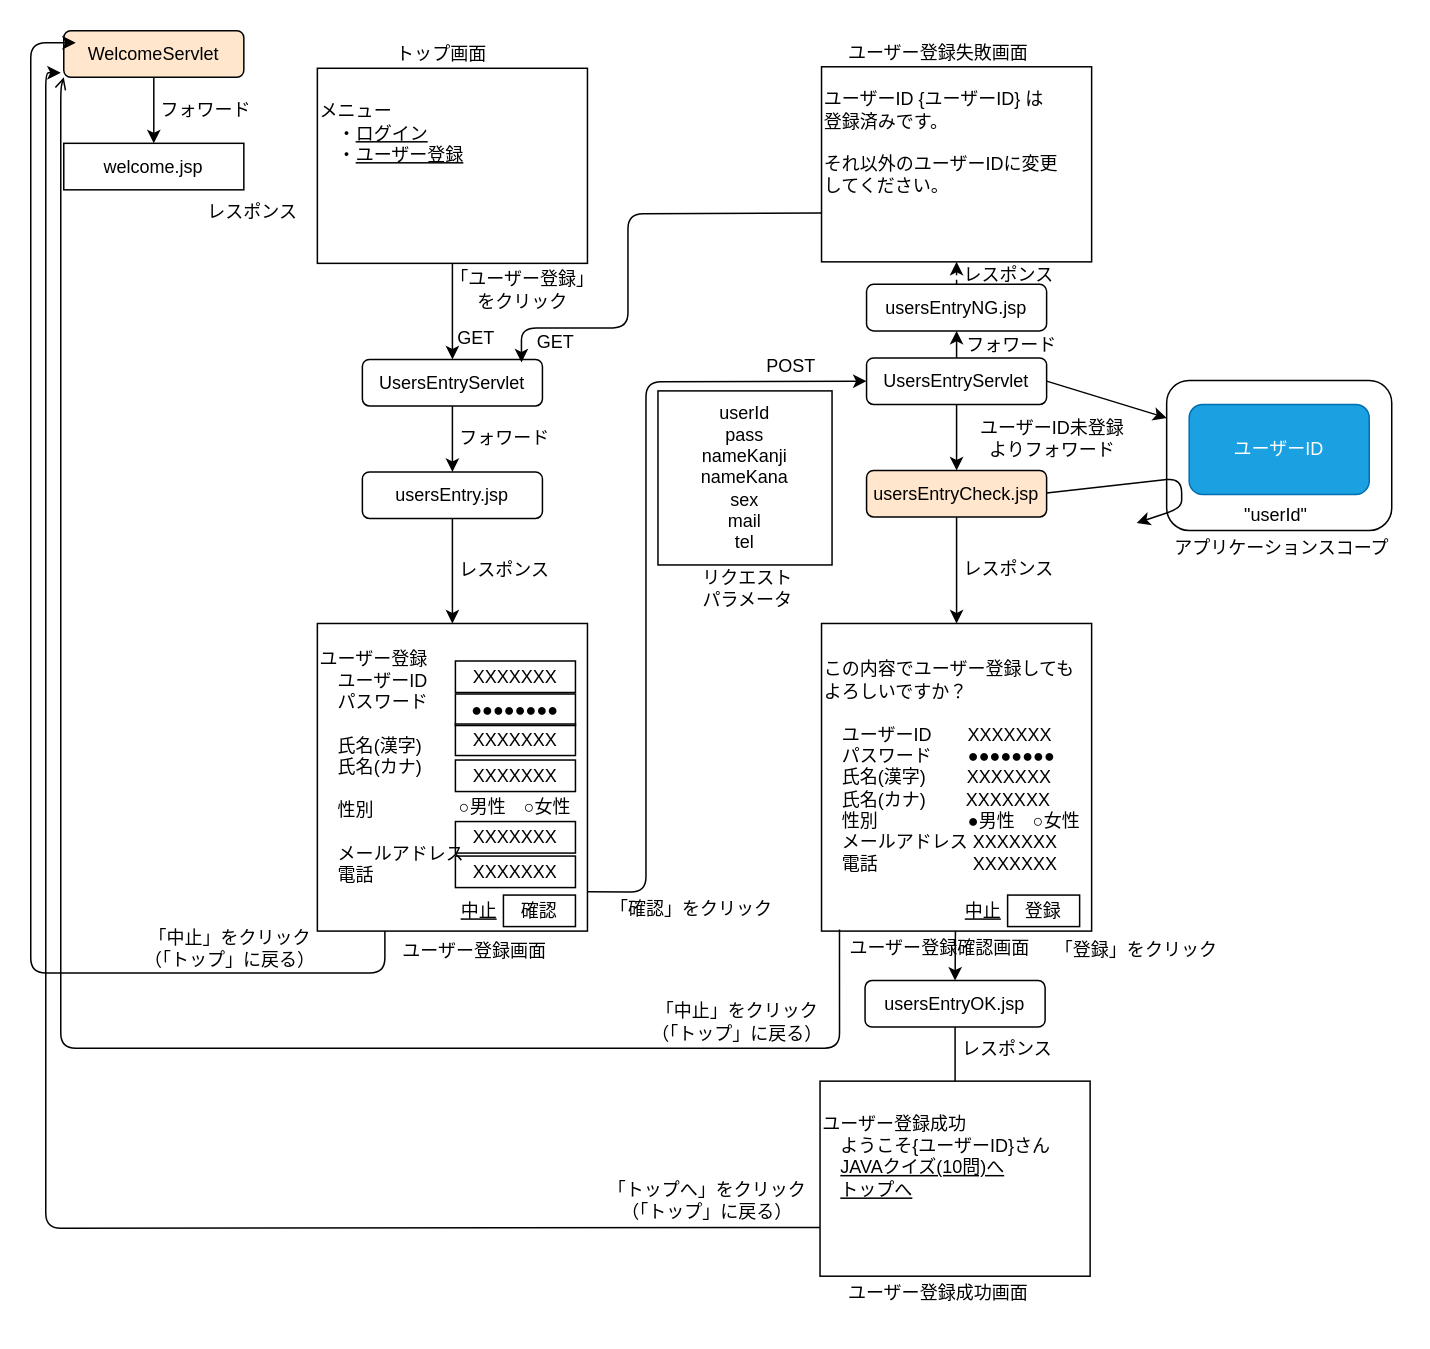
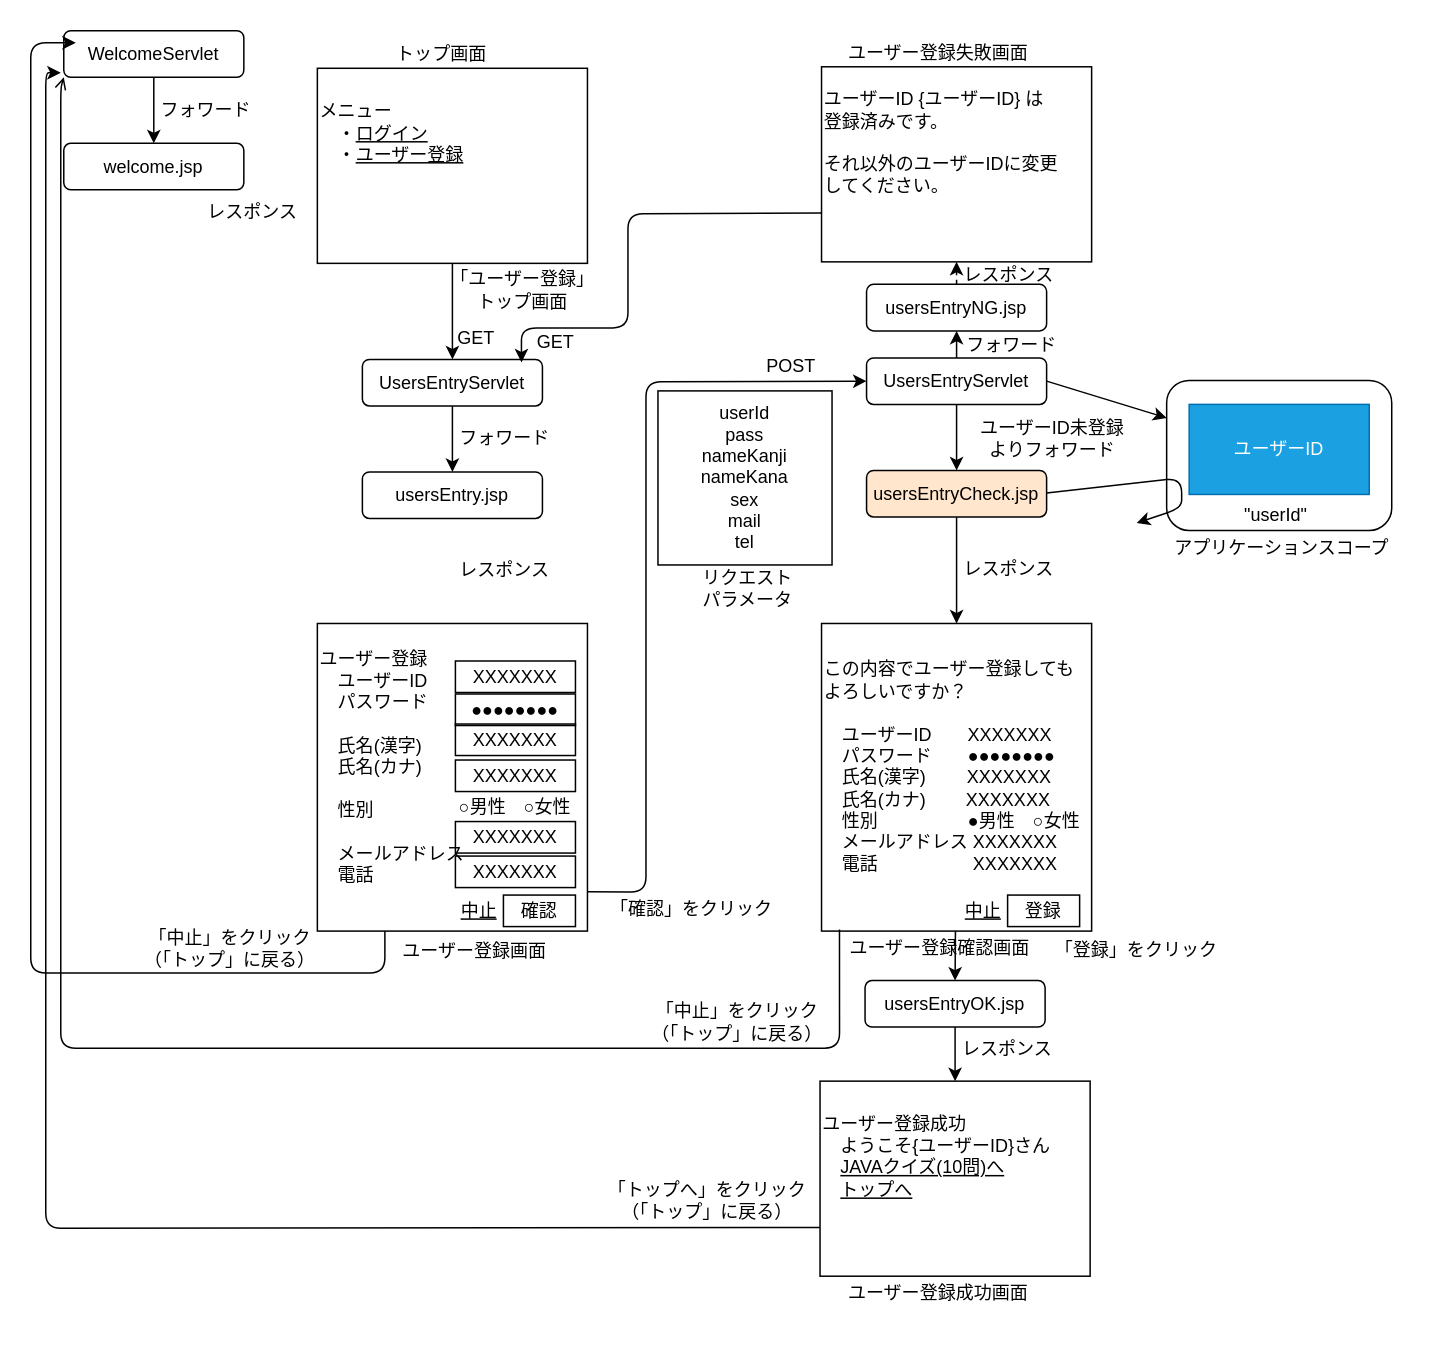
(154, 54) -> (154, 54)
(154, 167) -> (154, 167)
(523, 290) -> (523, 290)
(1279, 449) -> (1279, 449)
(452, 565) -> none
(955, 1073) -> (955, 1069)
